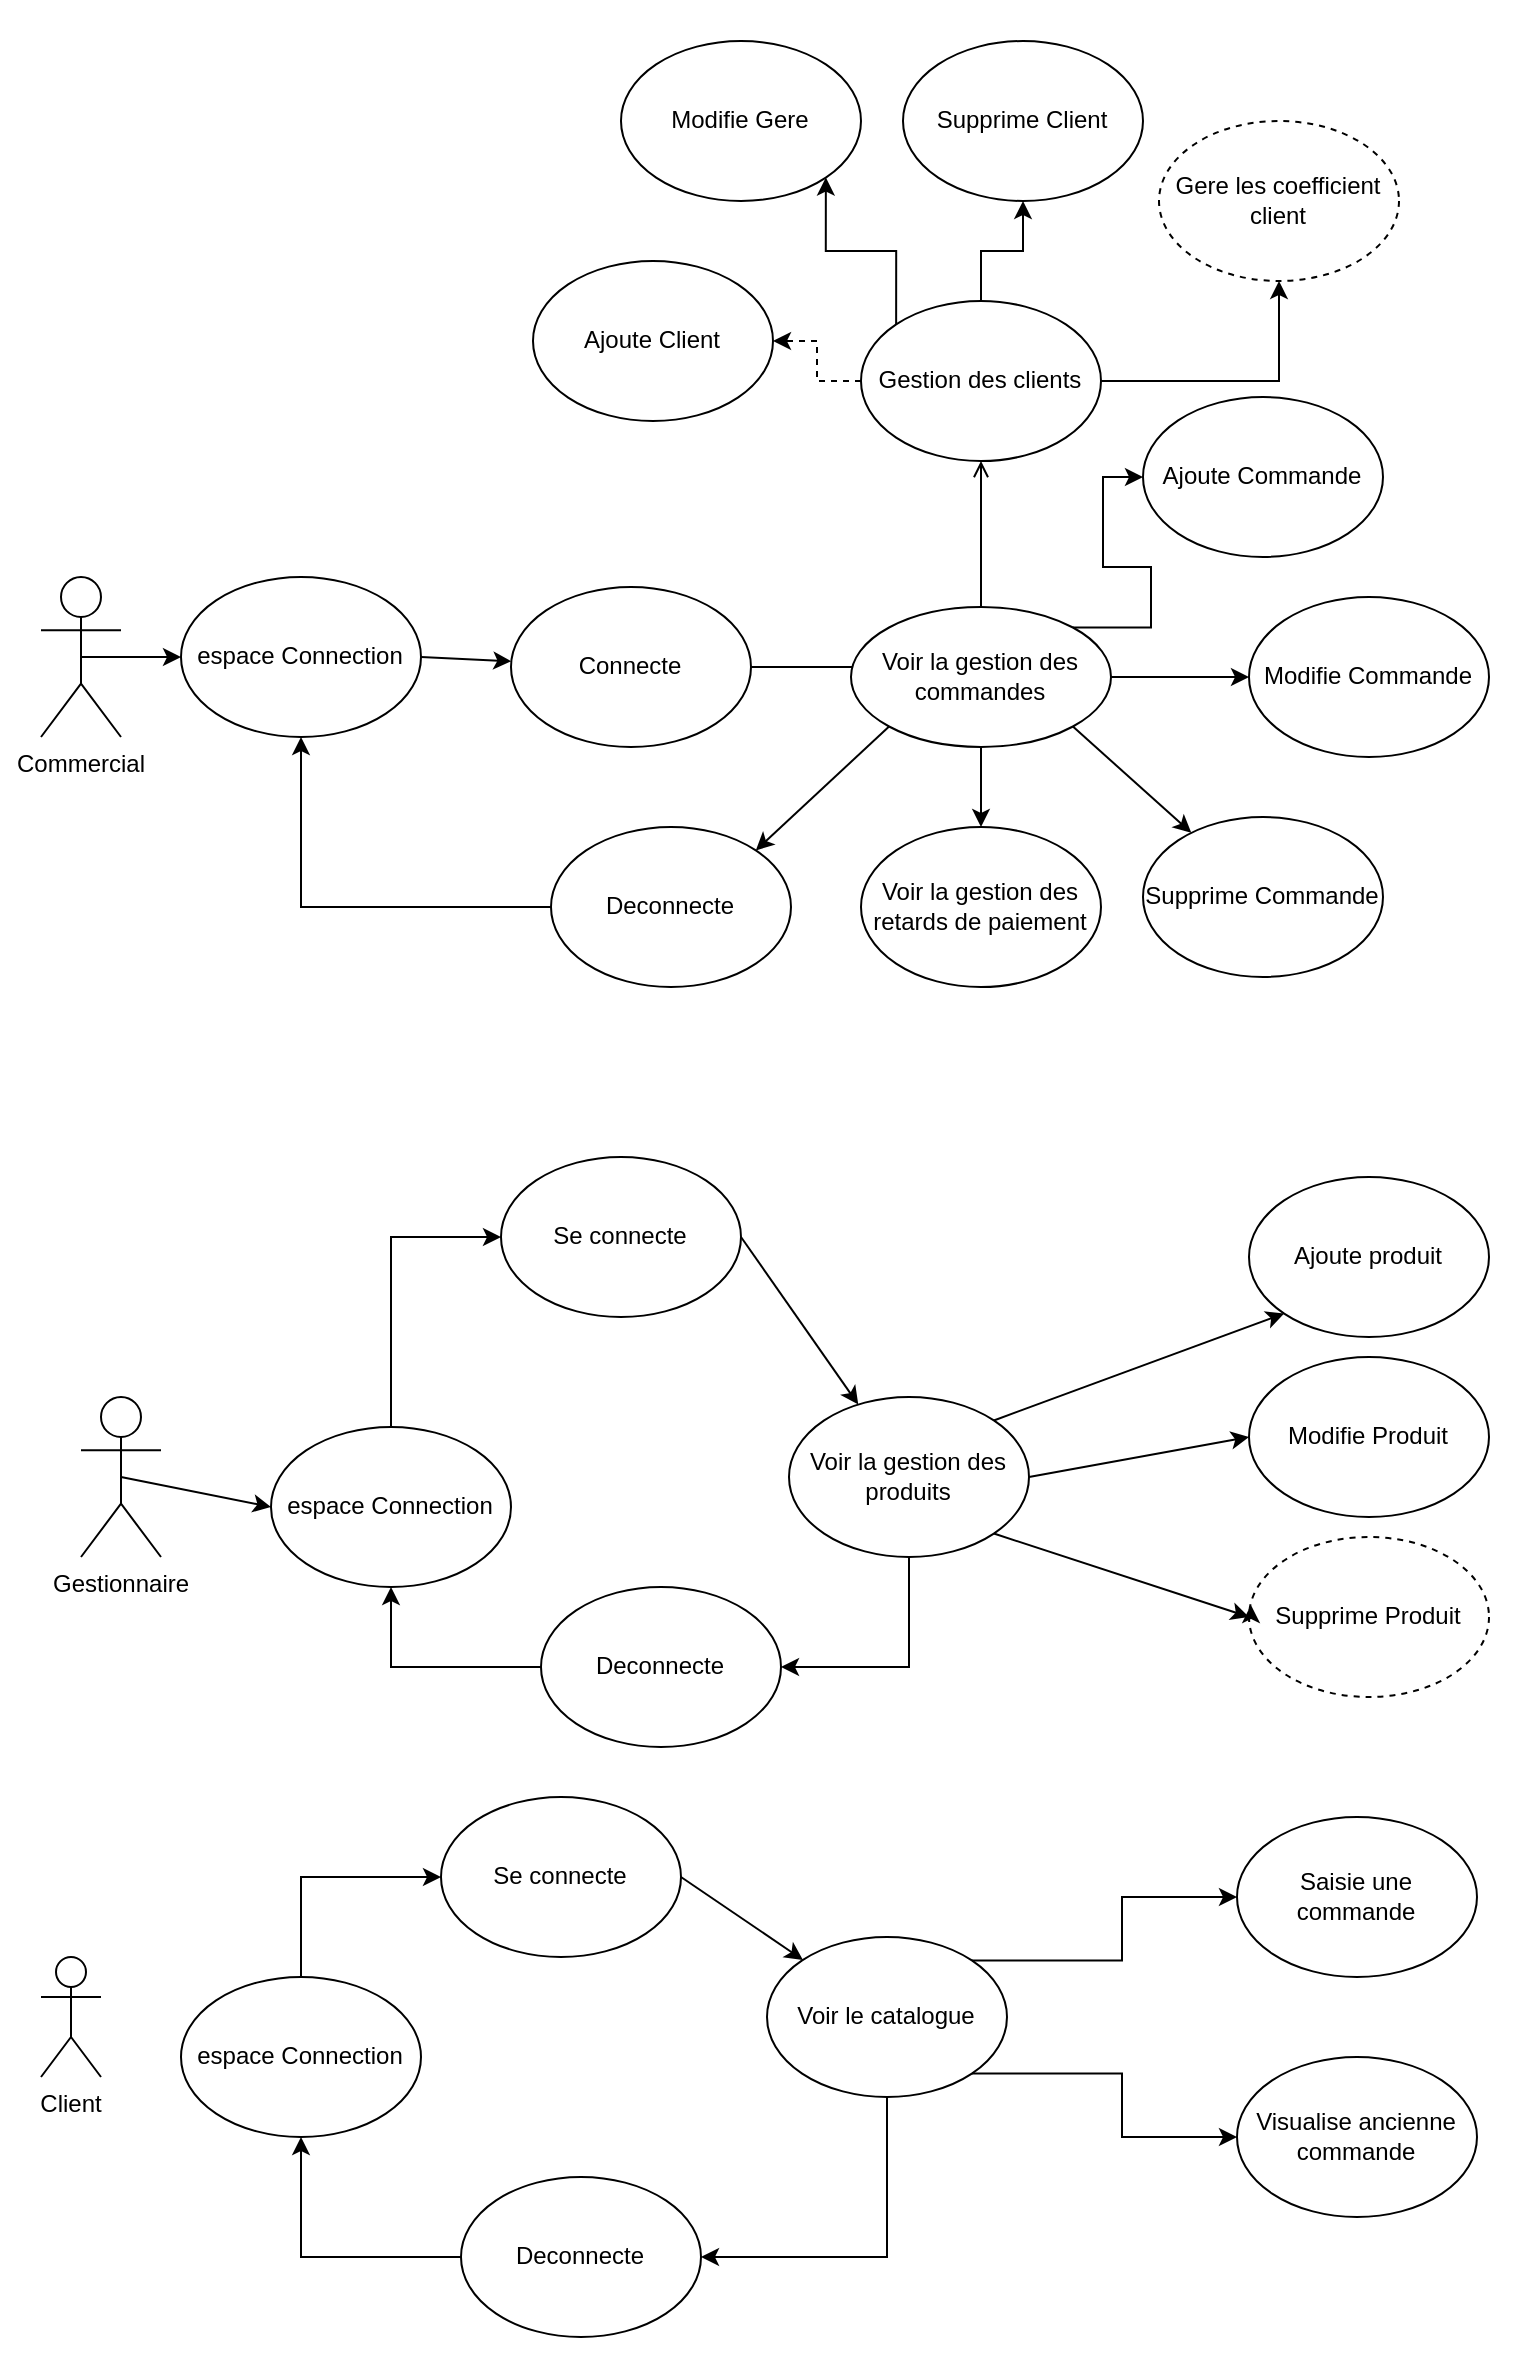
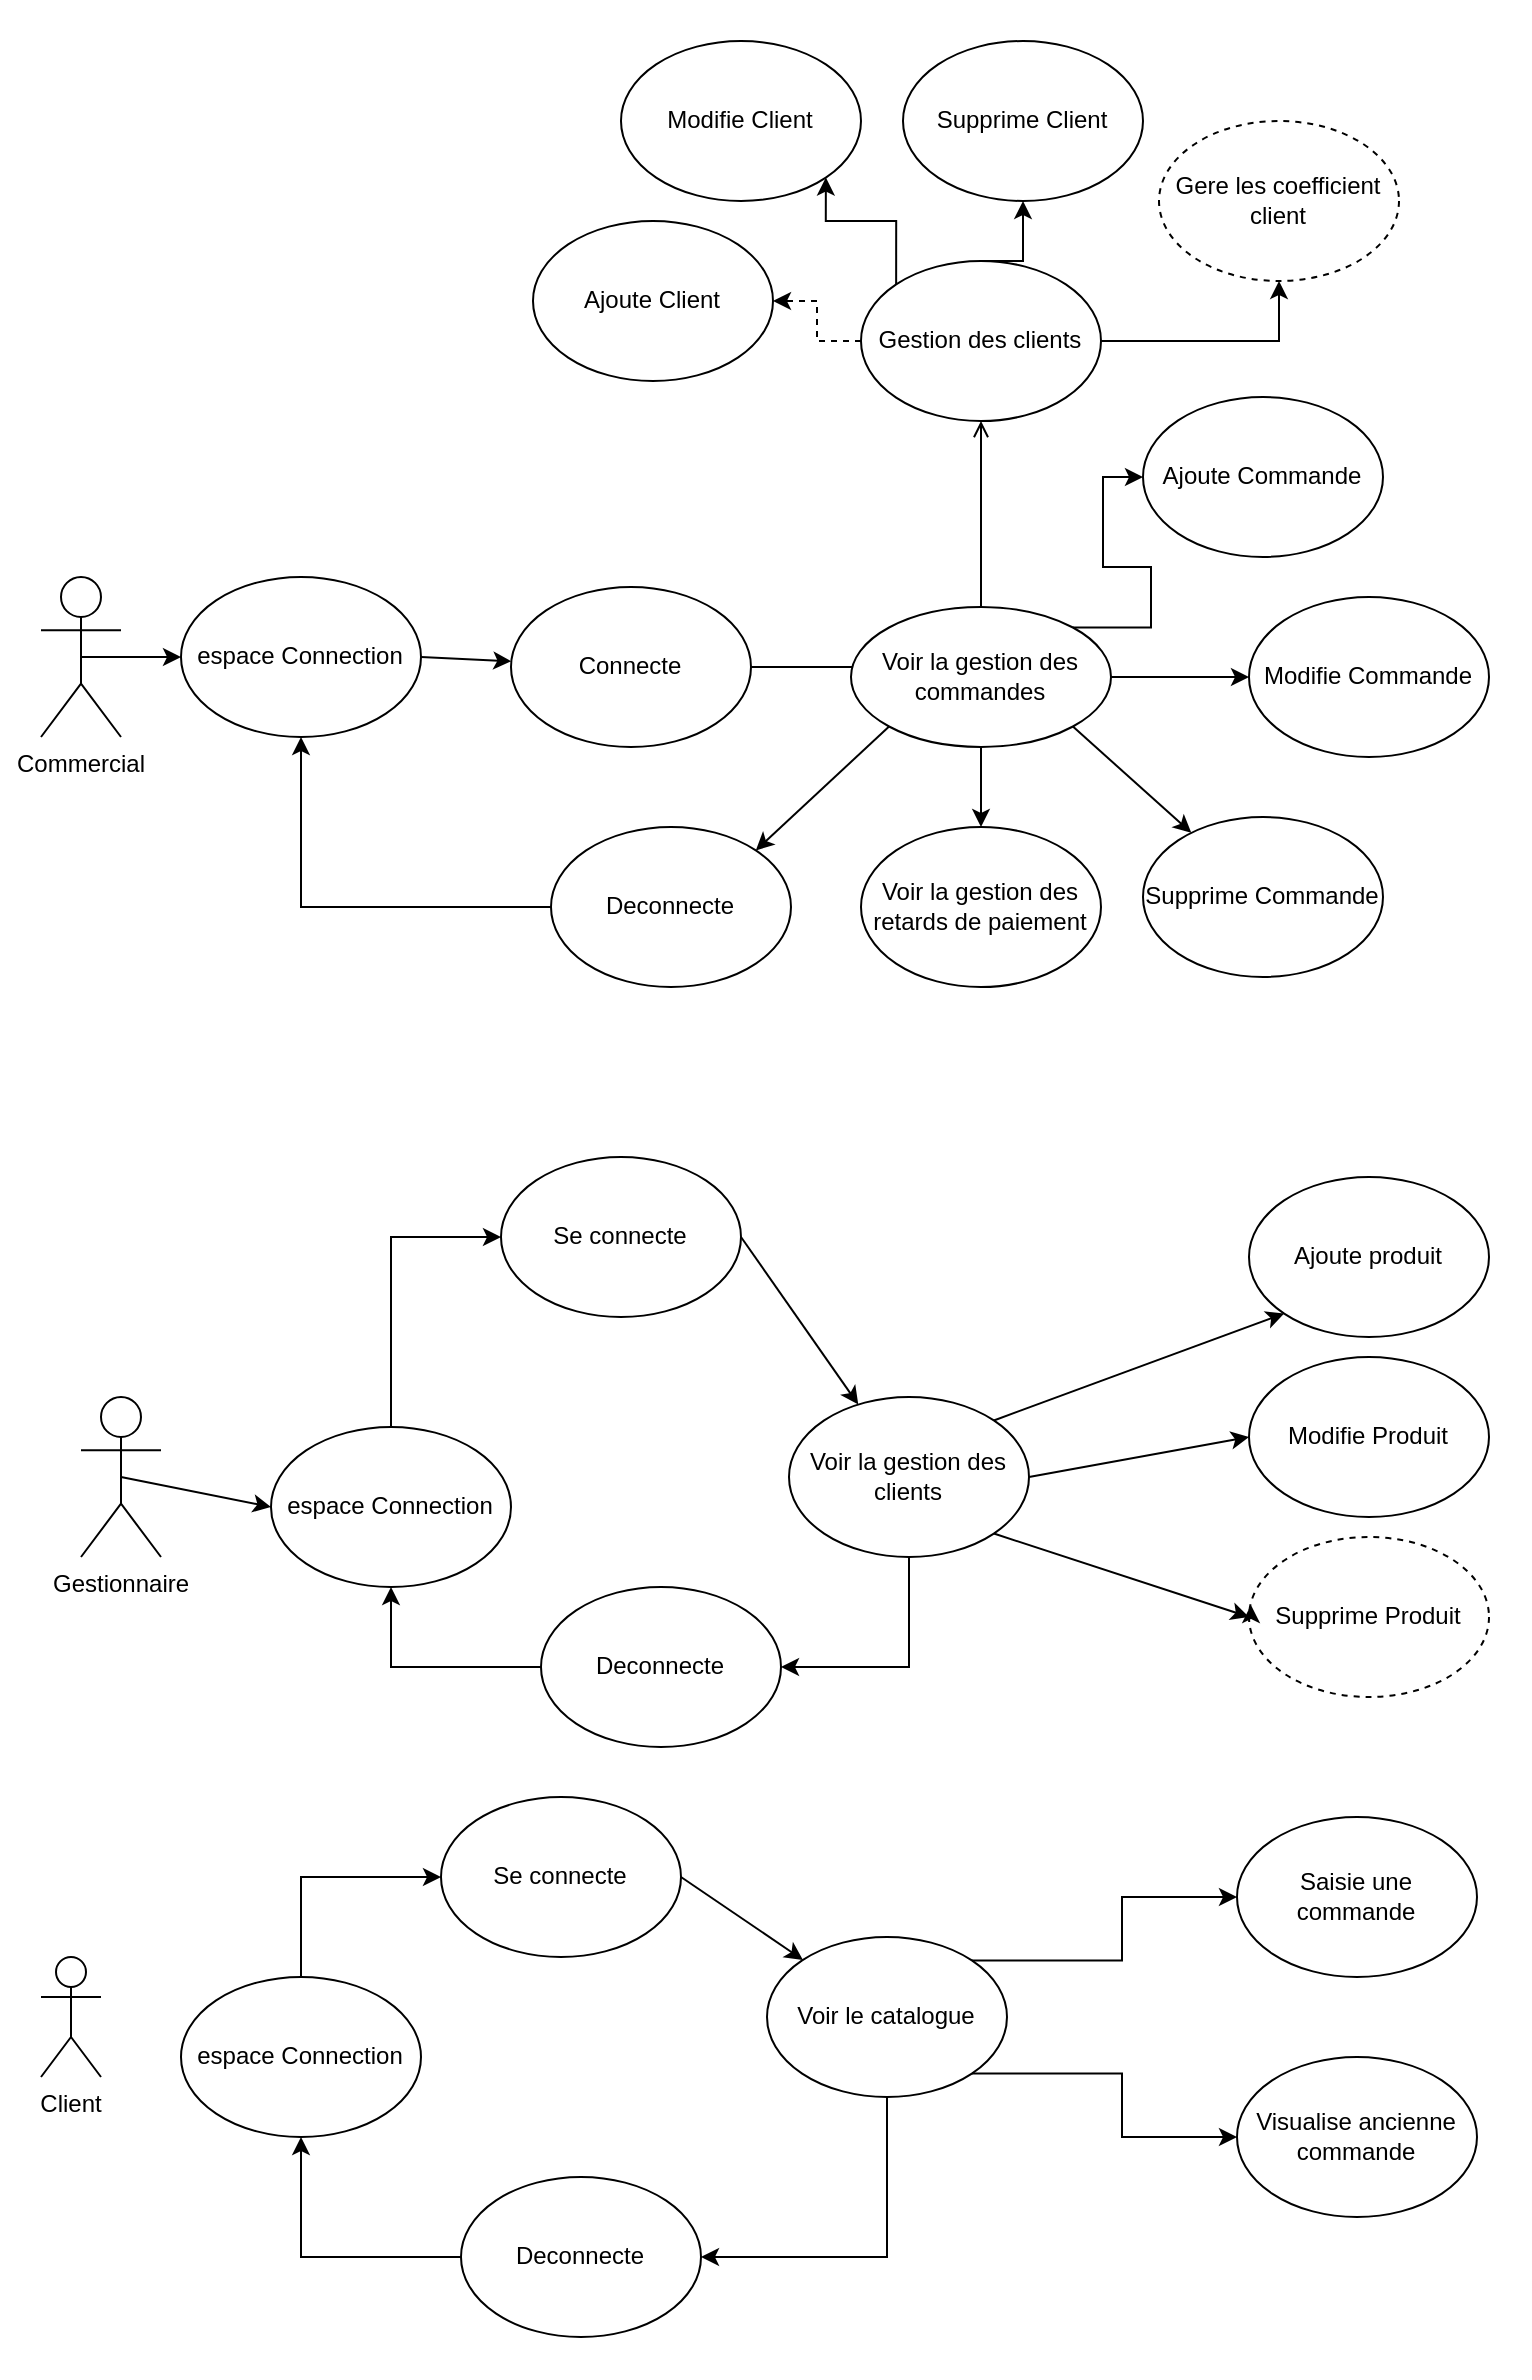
(741, 121) -> (741, 121)
(653, 341) -> (653, 301)
(981, 381) -> (981, 341)
(909, 1477) -> (909, 1477)
